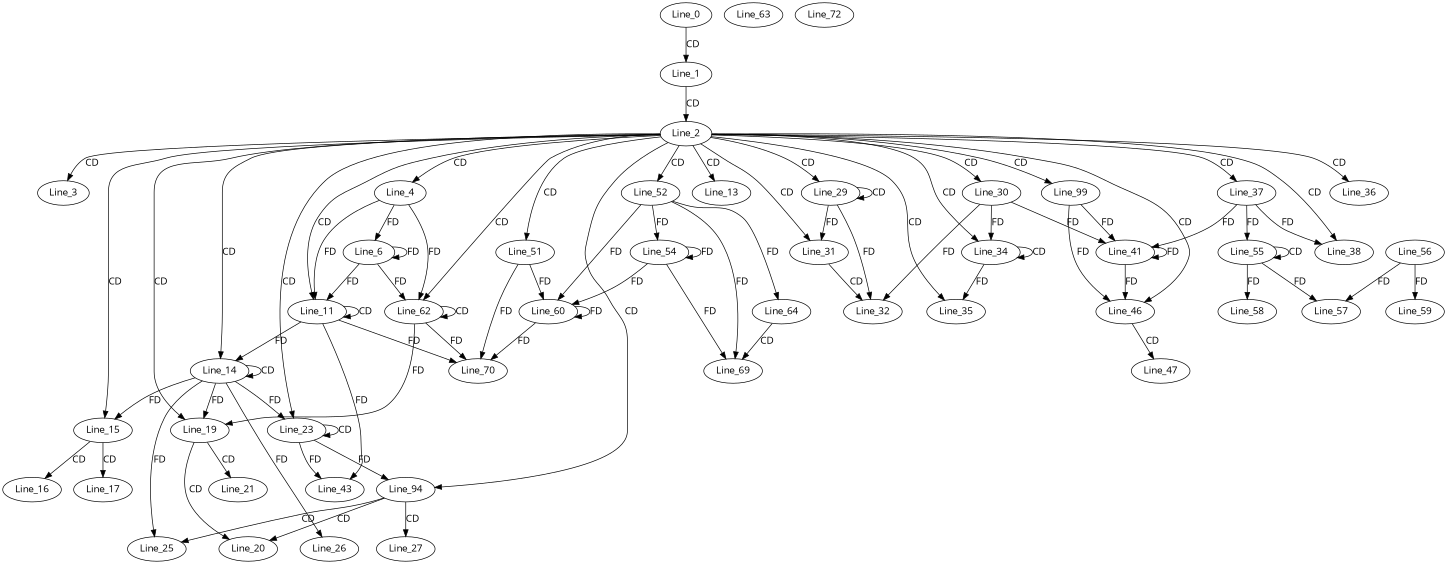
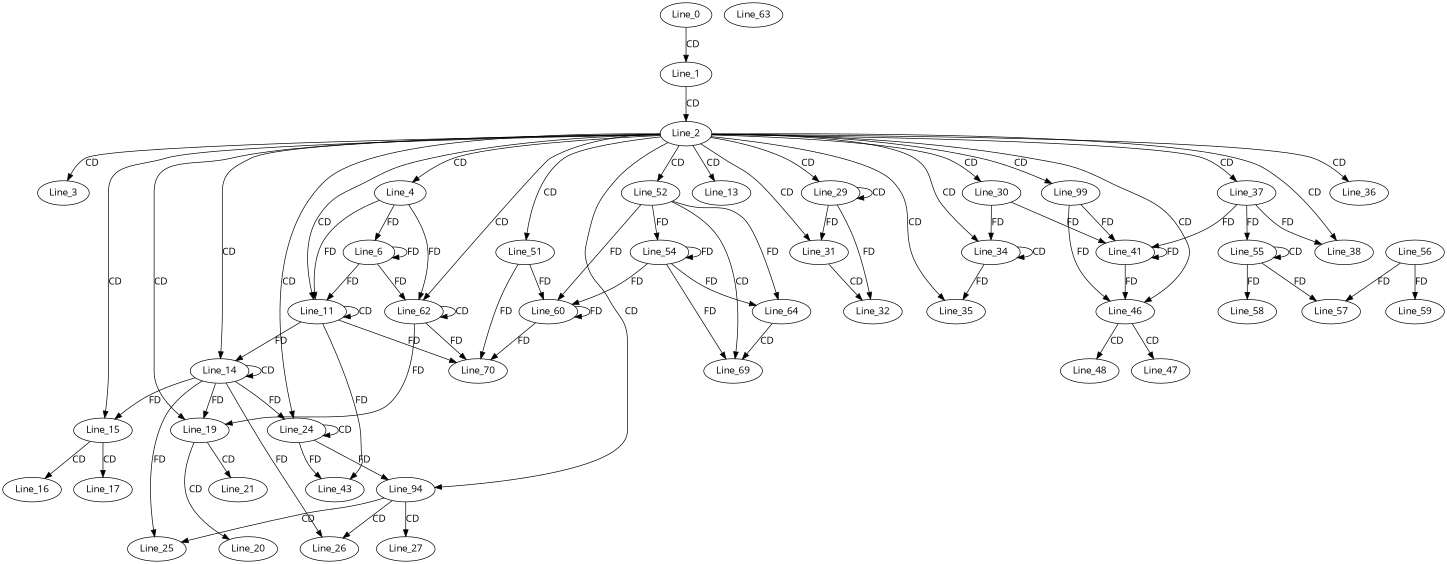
(824, 15) -> none
(933, 249) -> none
(742, 282) -> (742, 282)
none -> (708, 288)
none -> (1090, 371)
(297, 430) -> (297, 430)
(330, 518) -> (370, 517)
